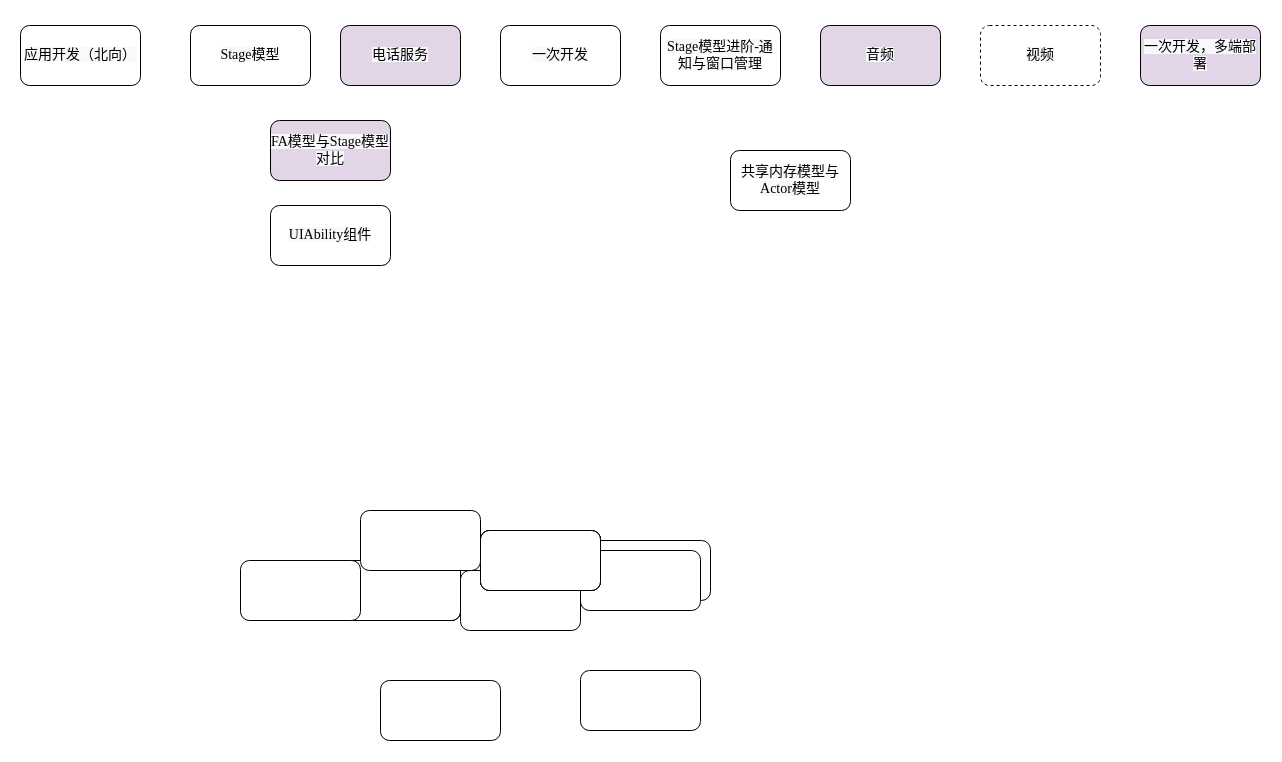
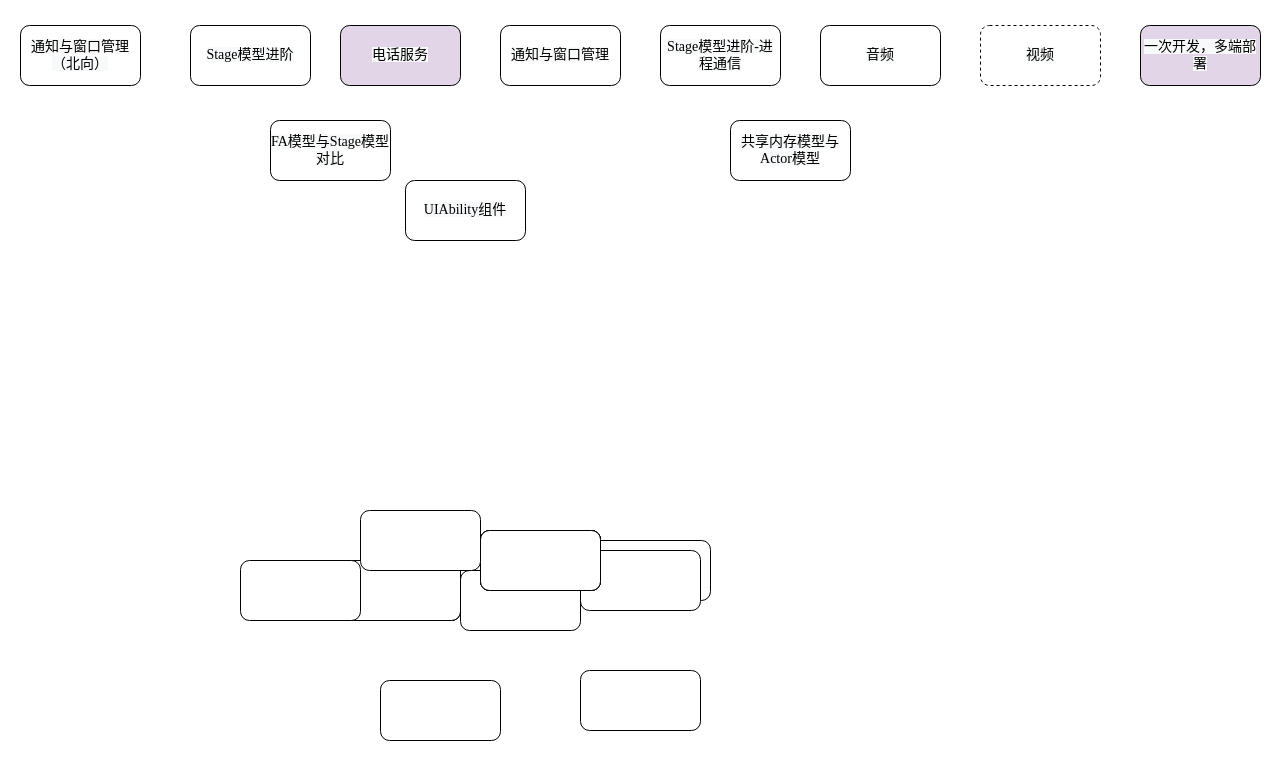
(81, 56) -> (81, 56)
(251, 56) -> (251, 56)
(561, 56) -> (561, 56)
(721, 56) -> (721, 56)
(881, 56) -> (881, 56)
(331, 151) -> (331, 151)
(791, 181) -> (791, 151)
(331, 236) -> (466, 211)
